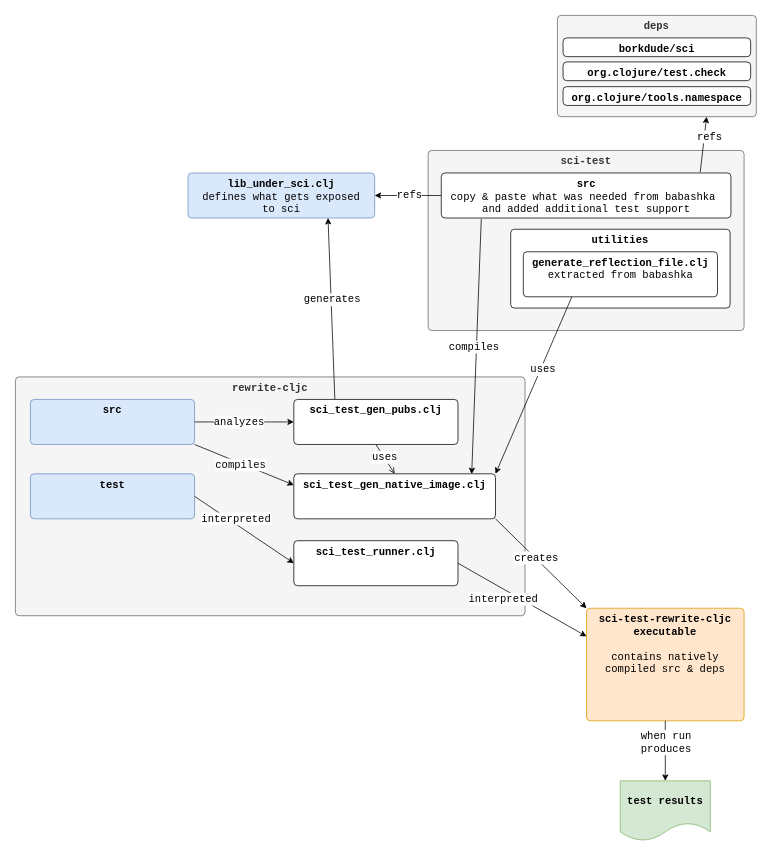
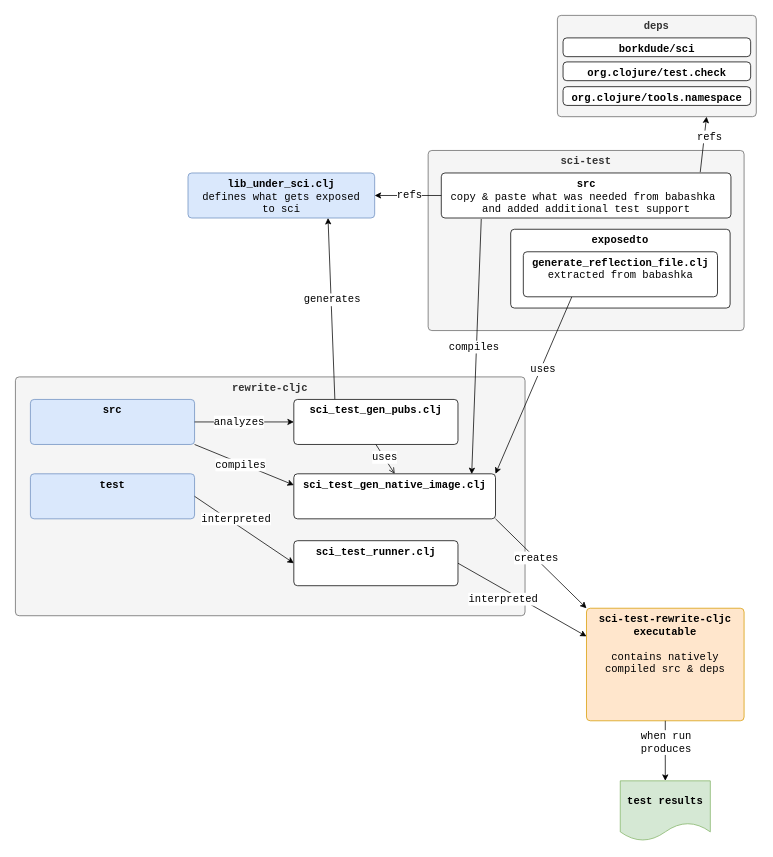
(620, 241) -> (620, 241)
